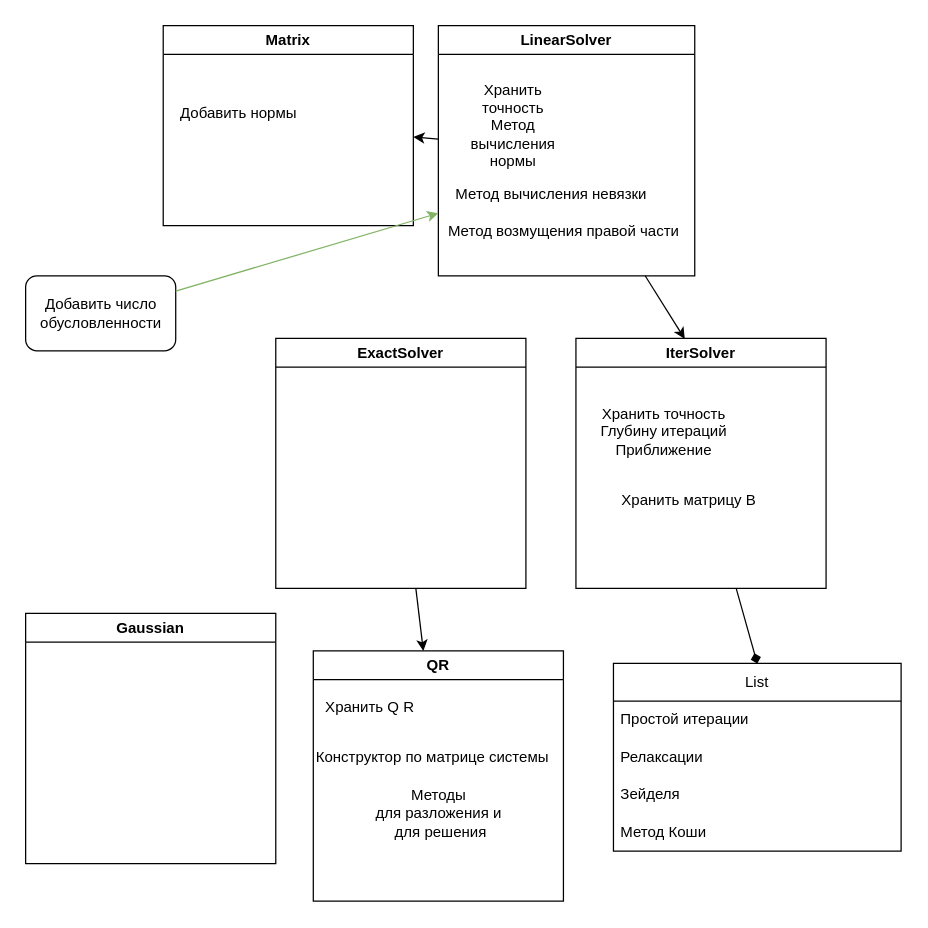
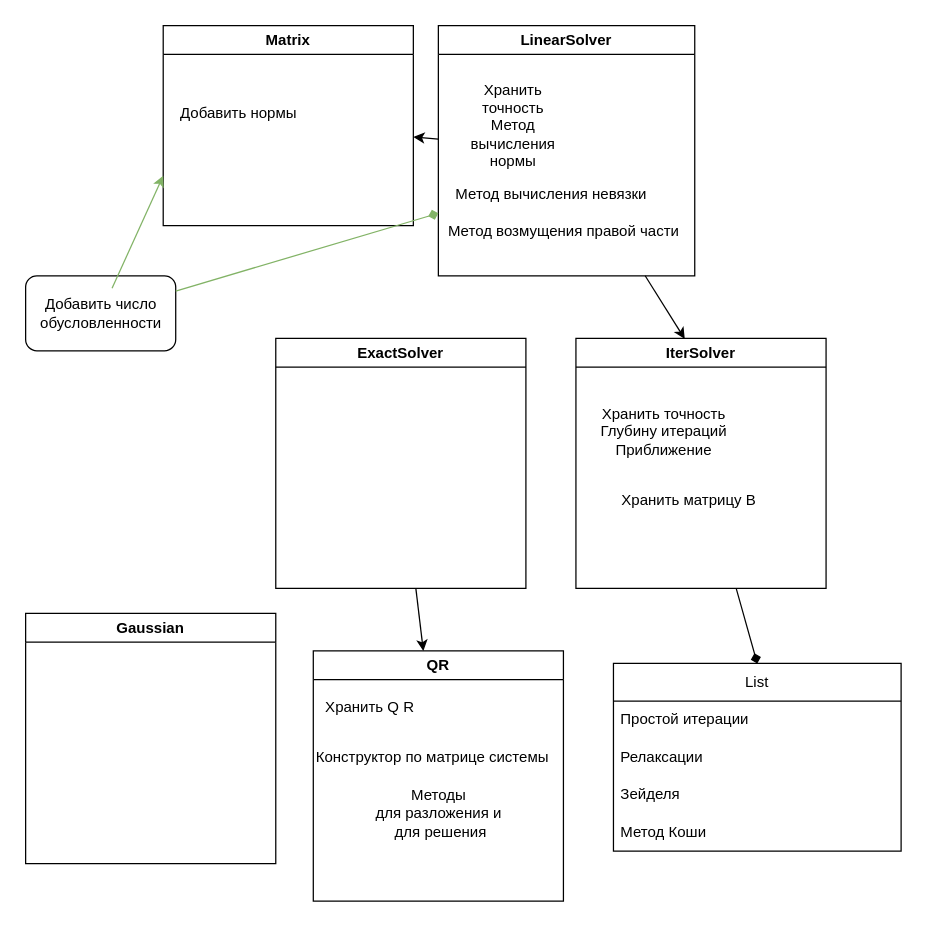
(429, 216) -> (428, 216)
none -> (136, 236)
